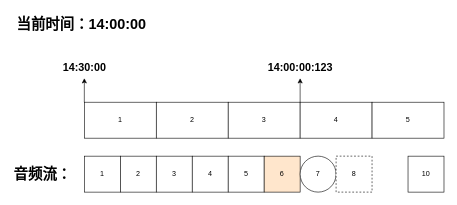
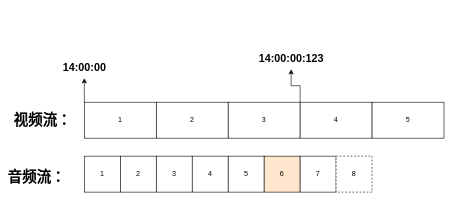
(81, 24) -> none
(85, 66) -> (85, 66)
(300, 66) -> (291, 57)
none -> (42, 120)
(42, 174) -> (36, 177)
(318, 174) -> (318, 174)
(426, 174) -> none
